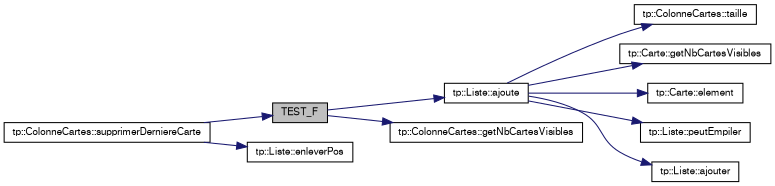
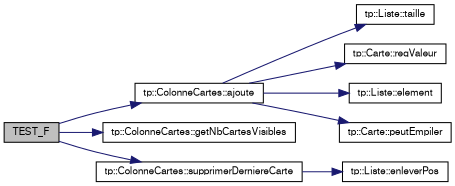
(695, 14) -> (395, 14)
(695, 54) -> (395, 54)
(486, 93) -> (199, 93)
(695, 93) -> (395, 93)
(233, 120) -> (95, 152)
(695, 132) -> (395, 132)
(695, 172) -> none
